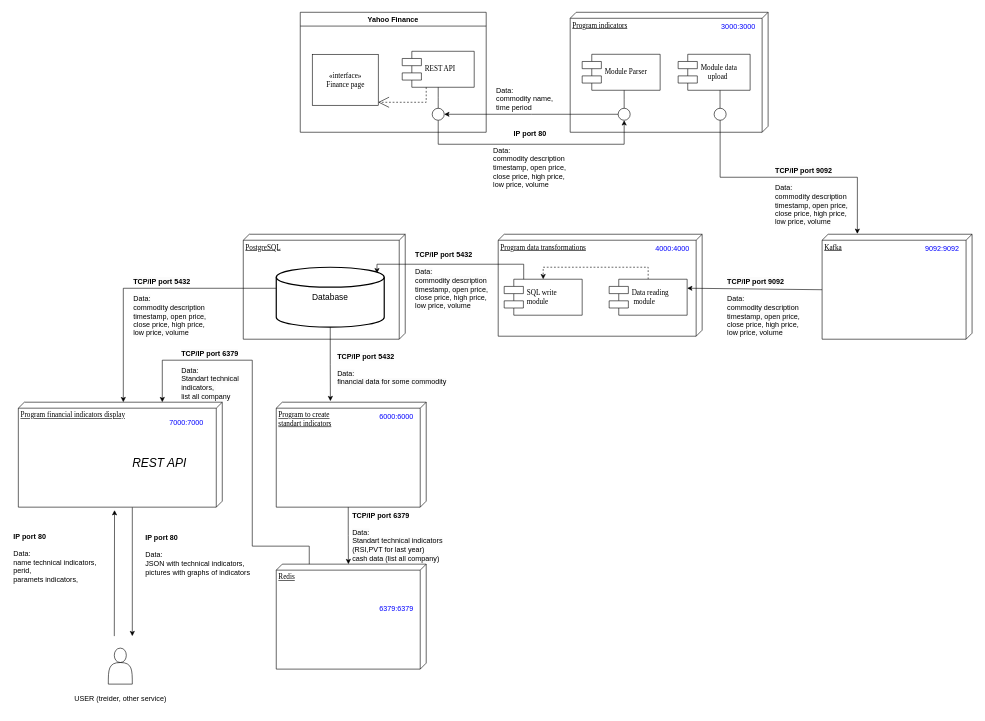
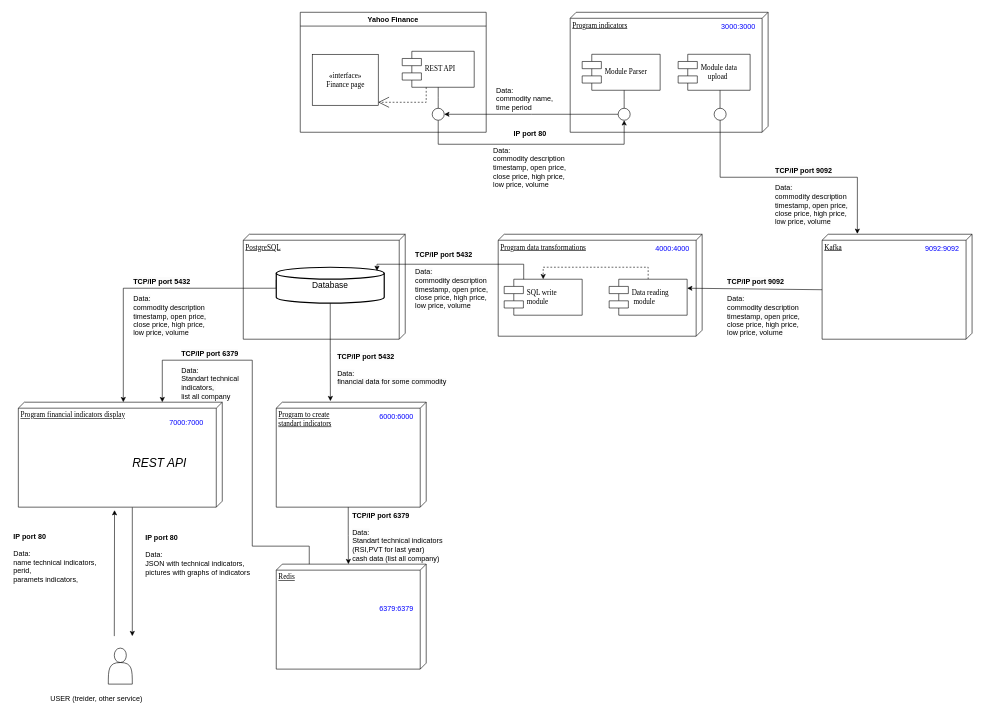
(330, 297) -> (330, 285)
(120, 699) -> (96, 699)
